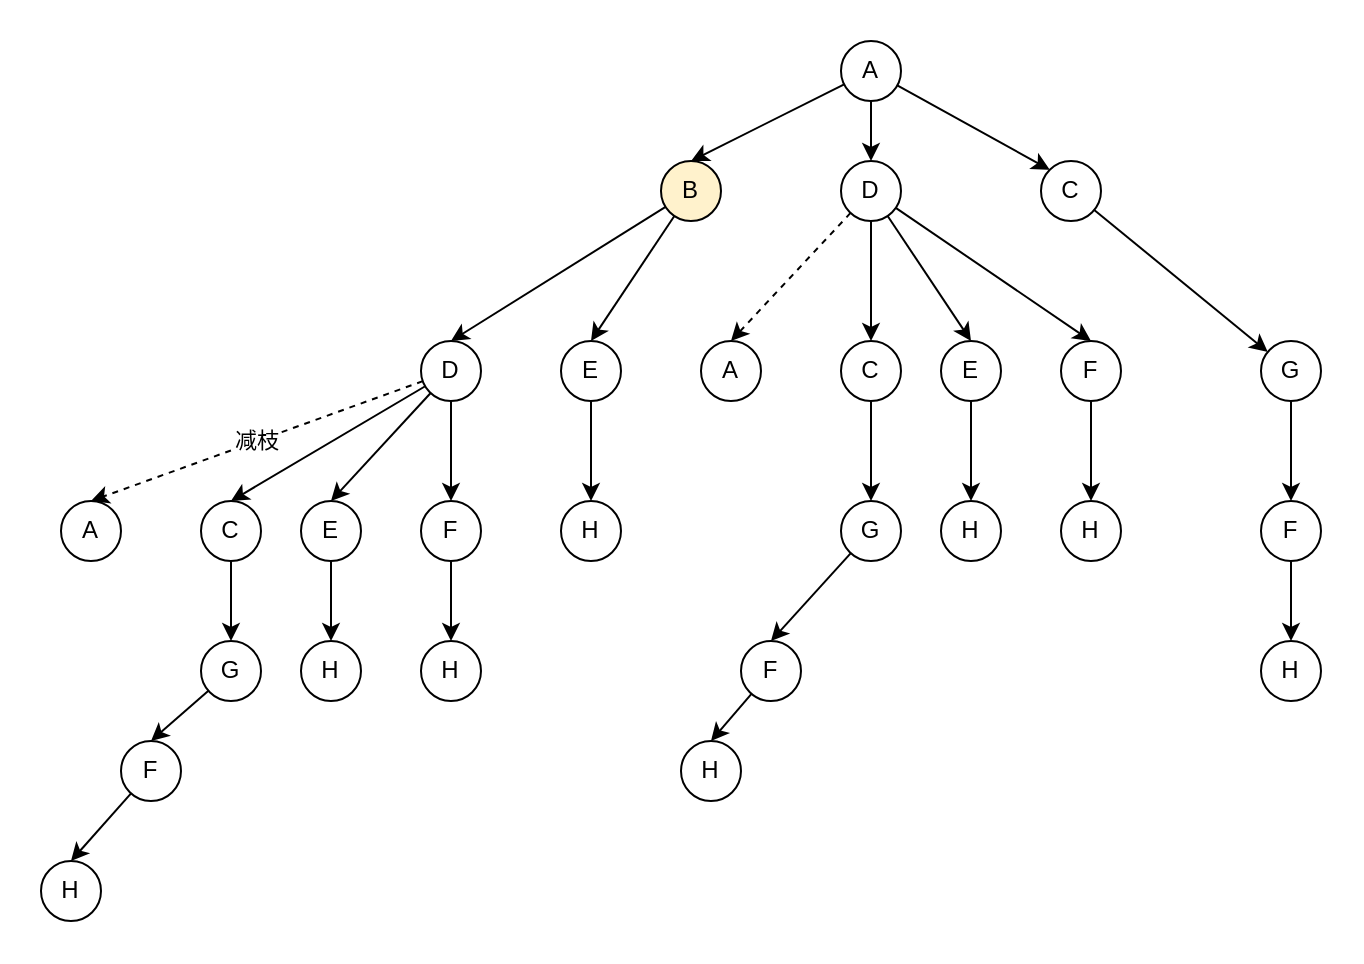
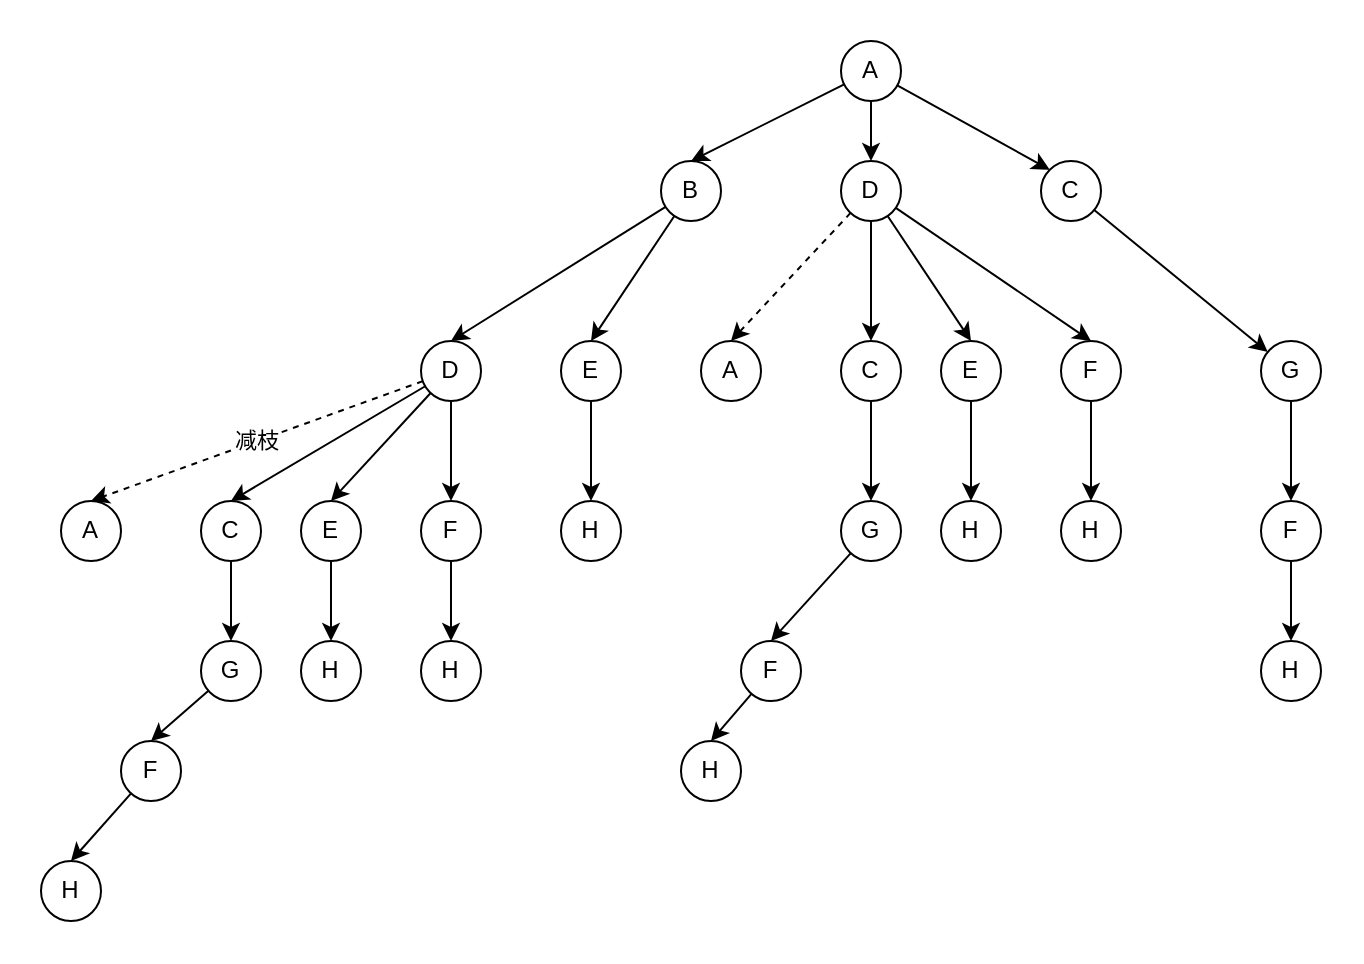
(691, 191) -> (691, 191)
